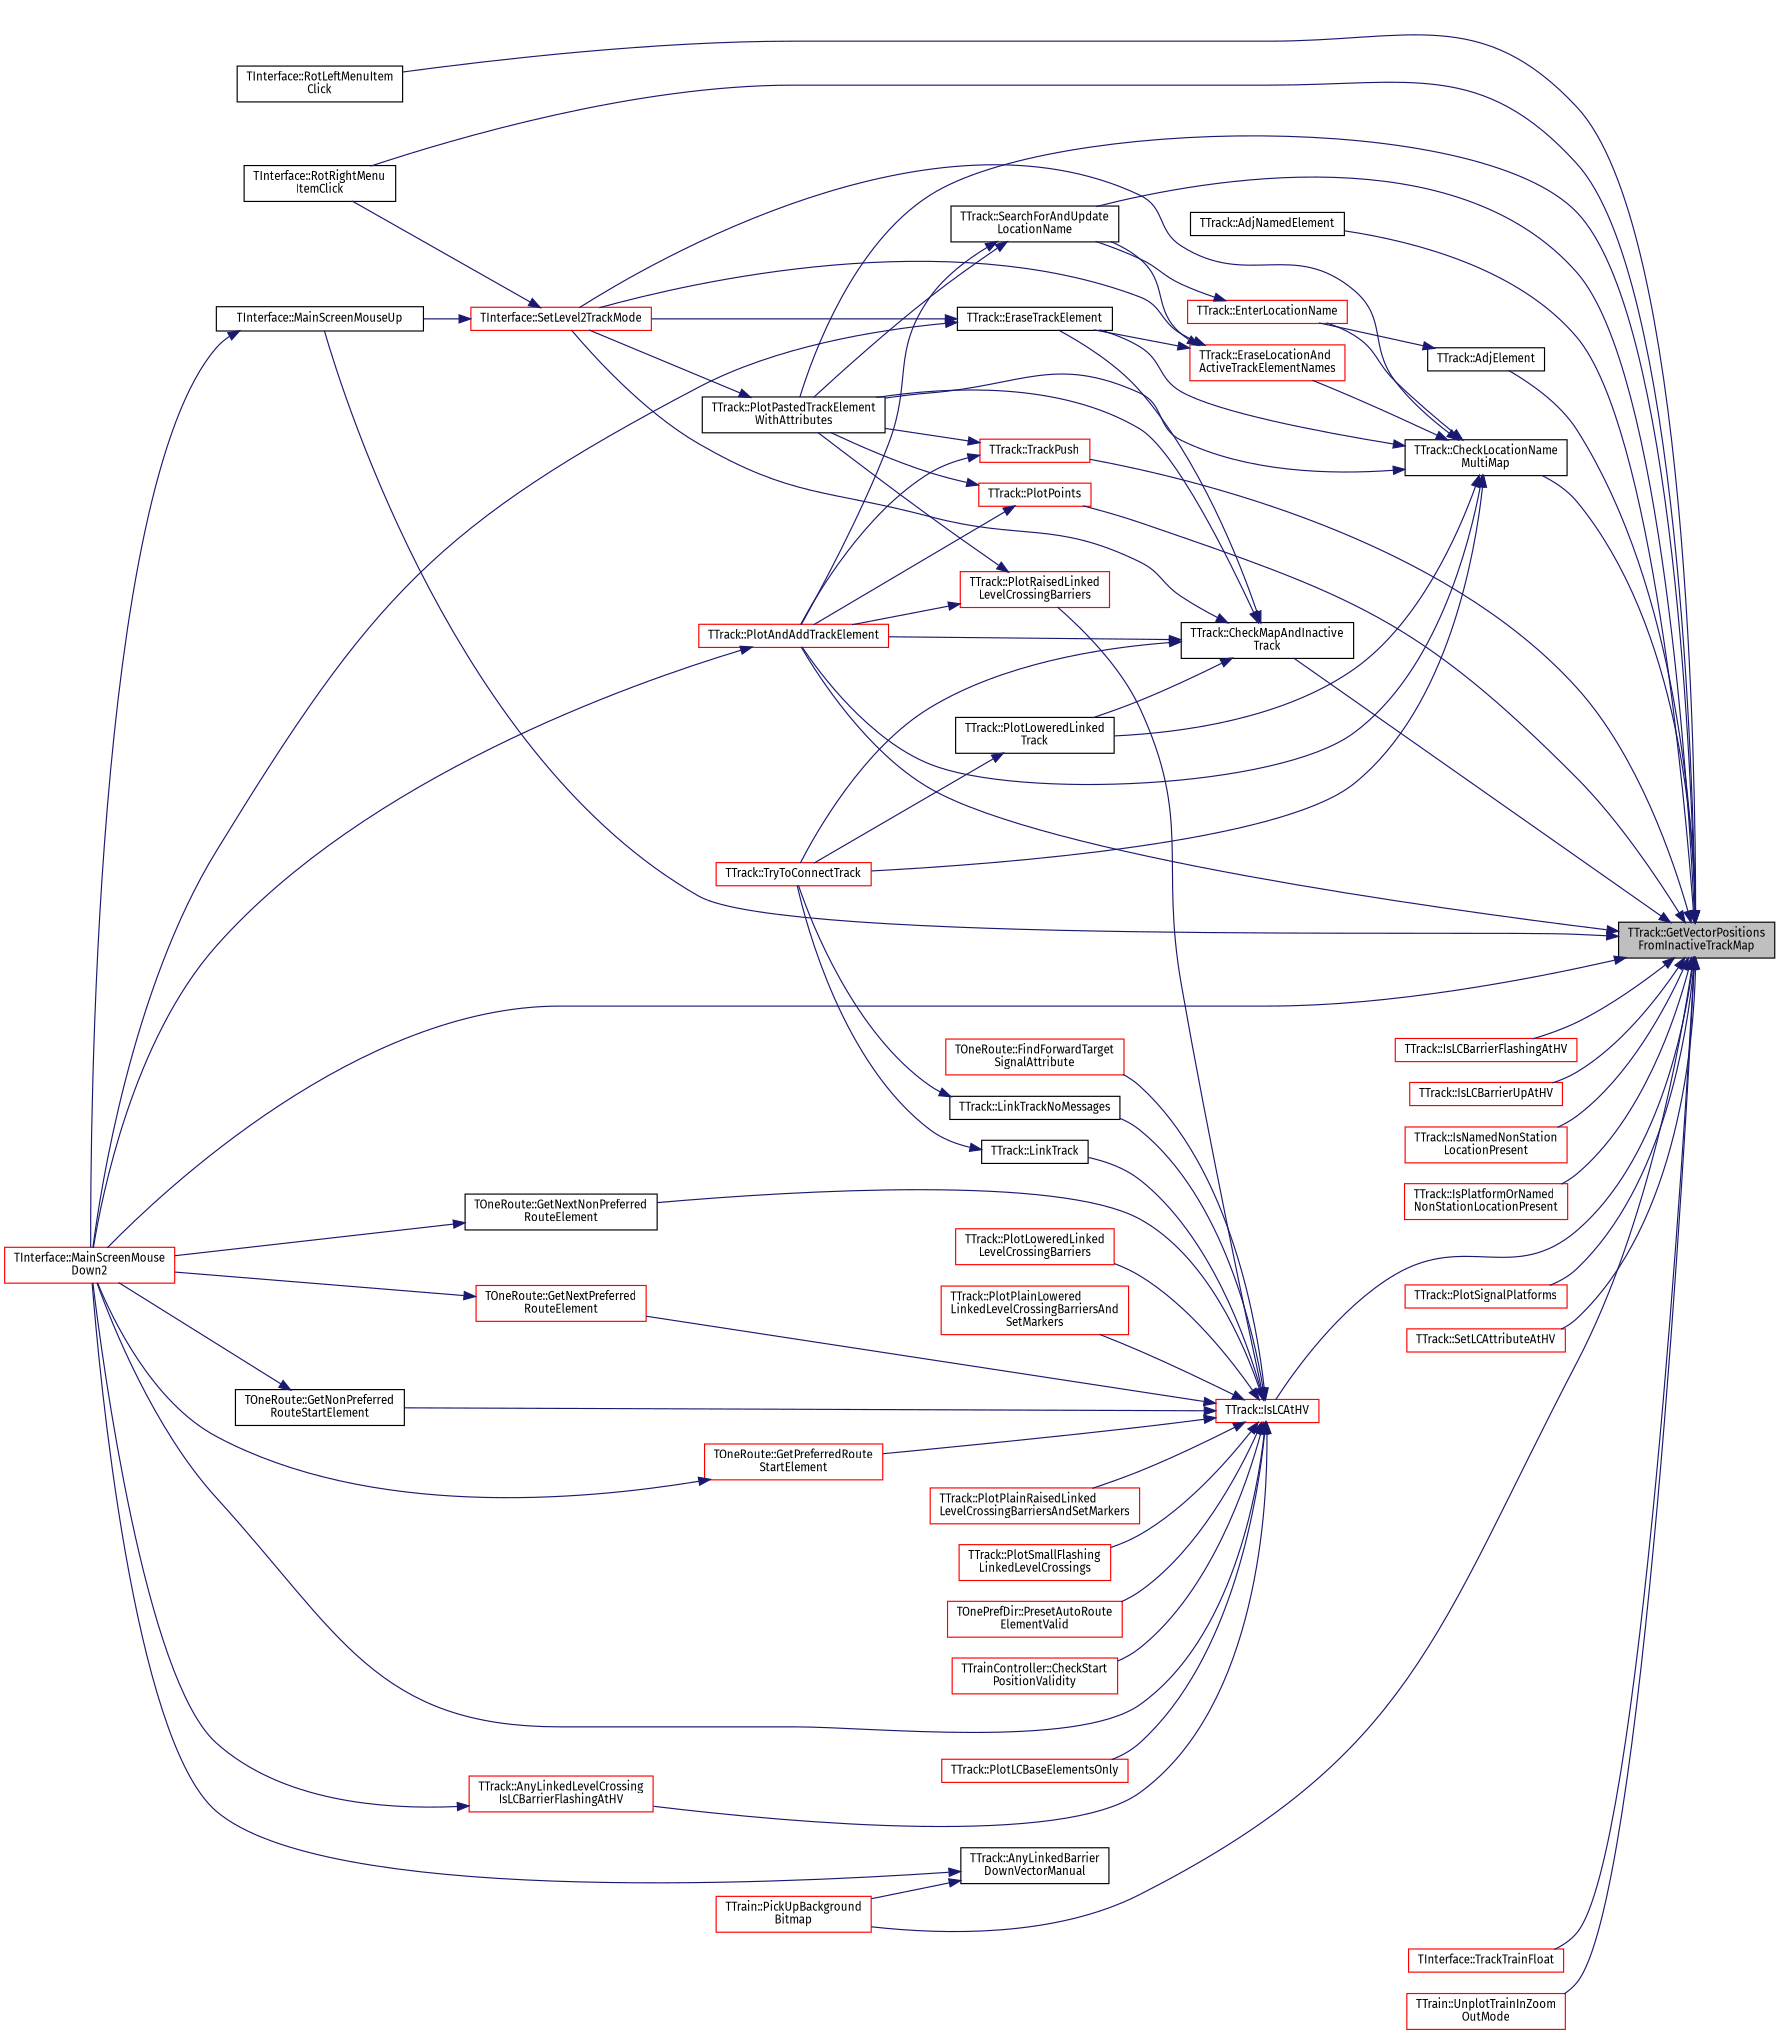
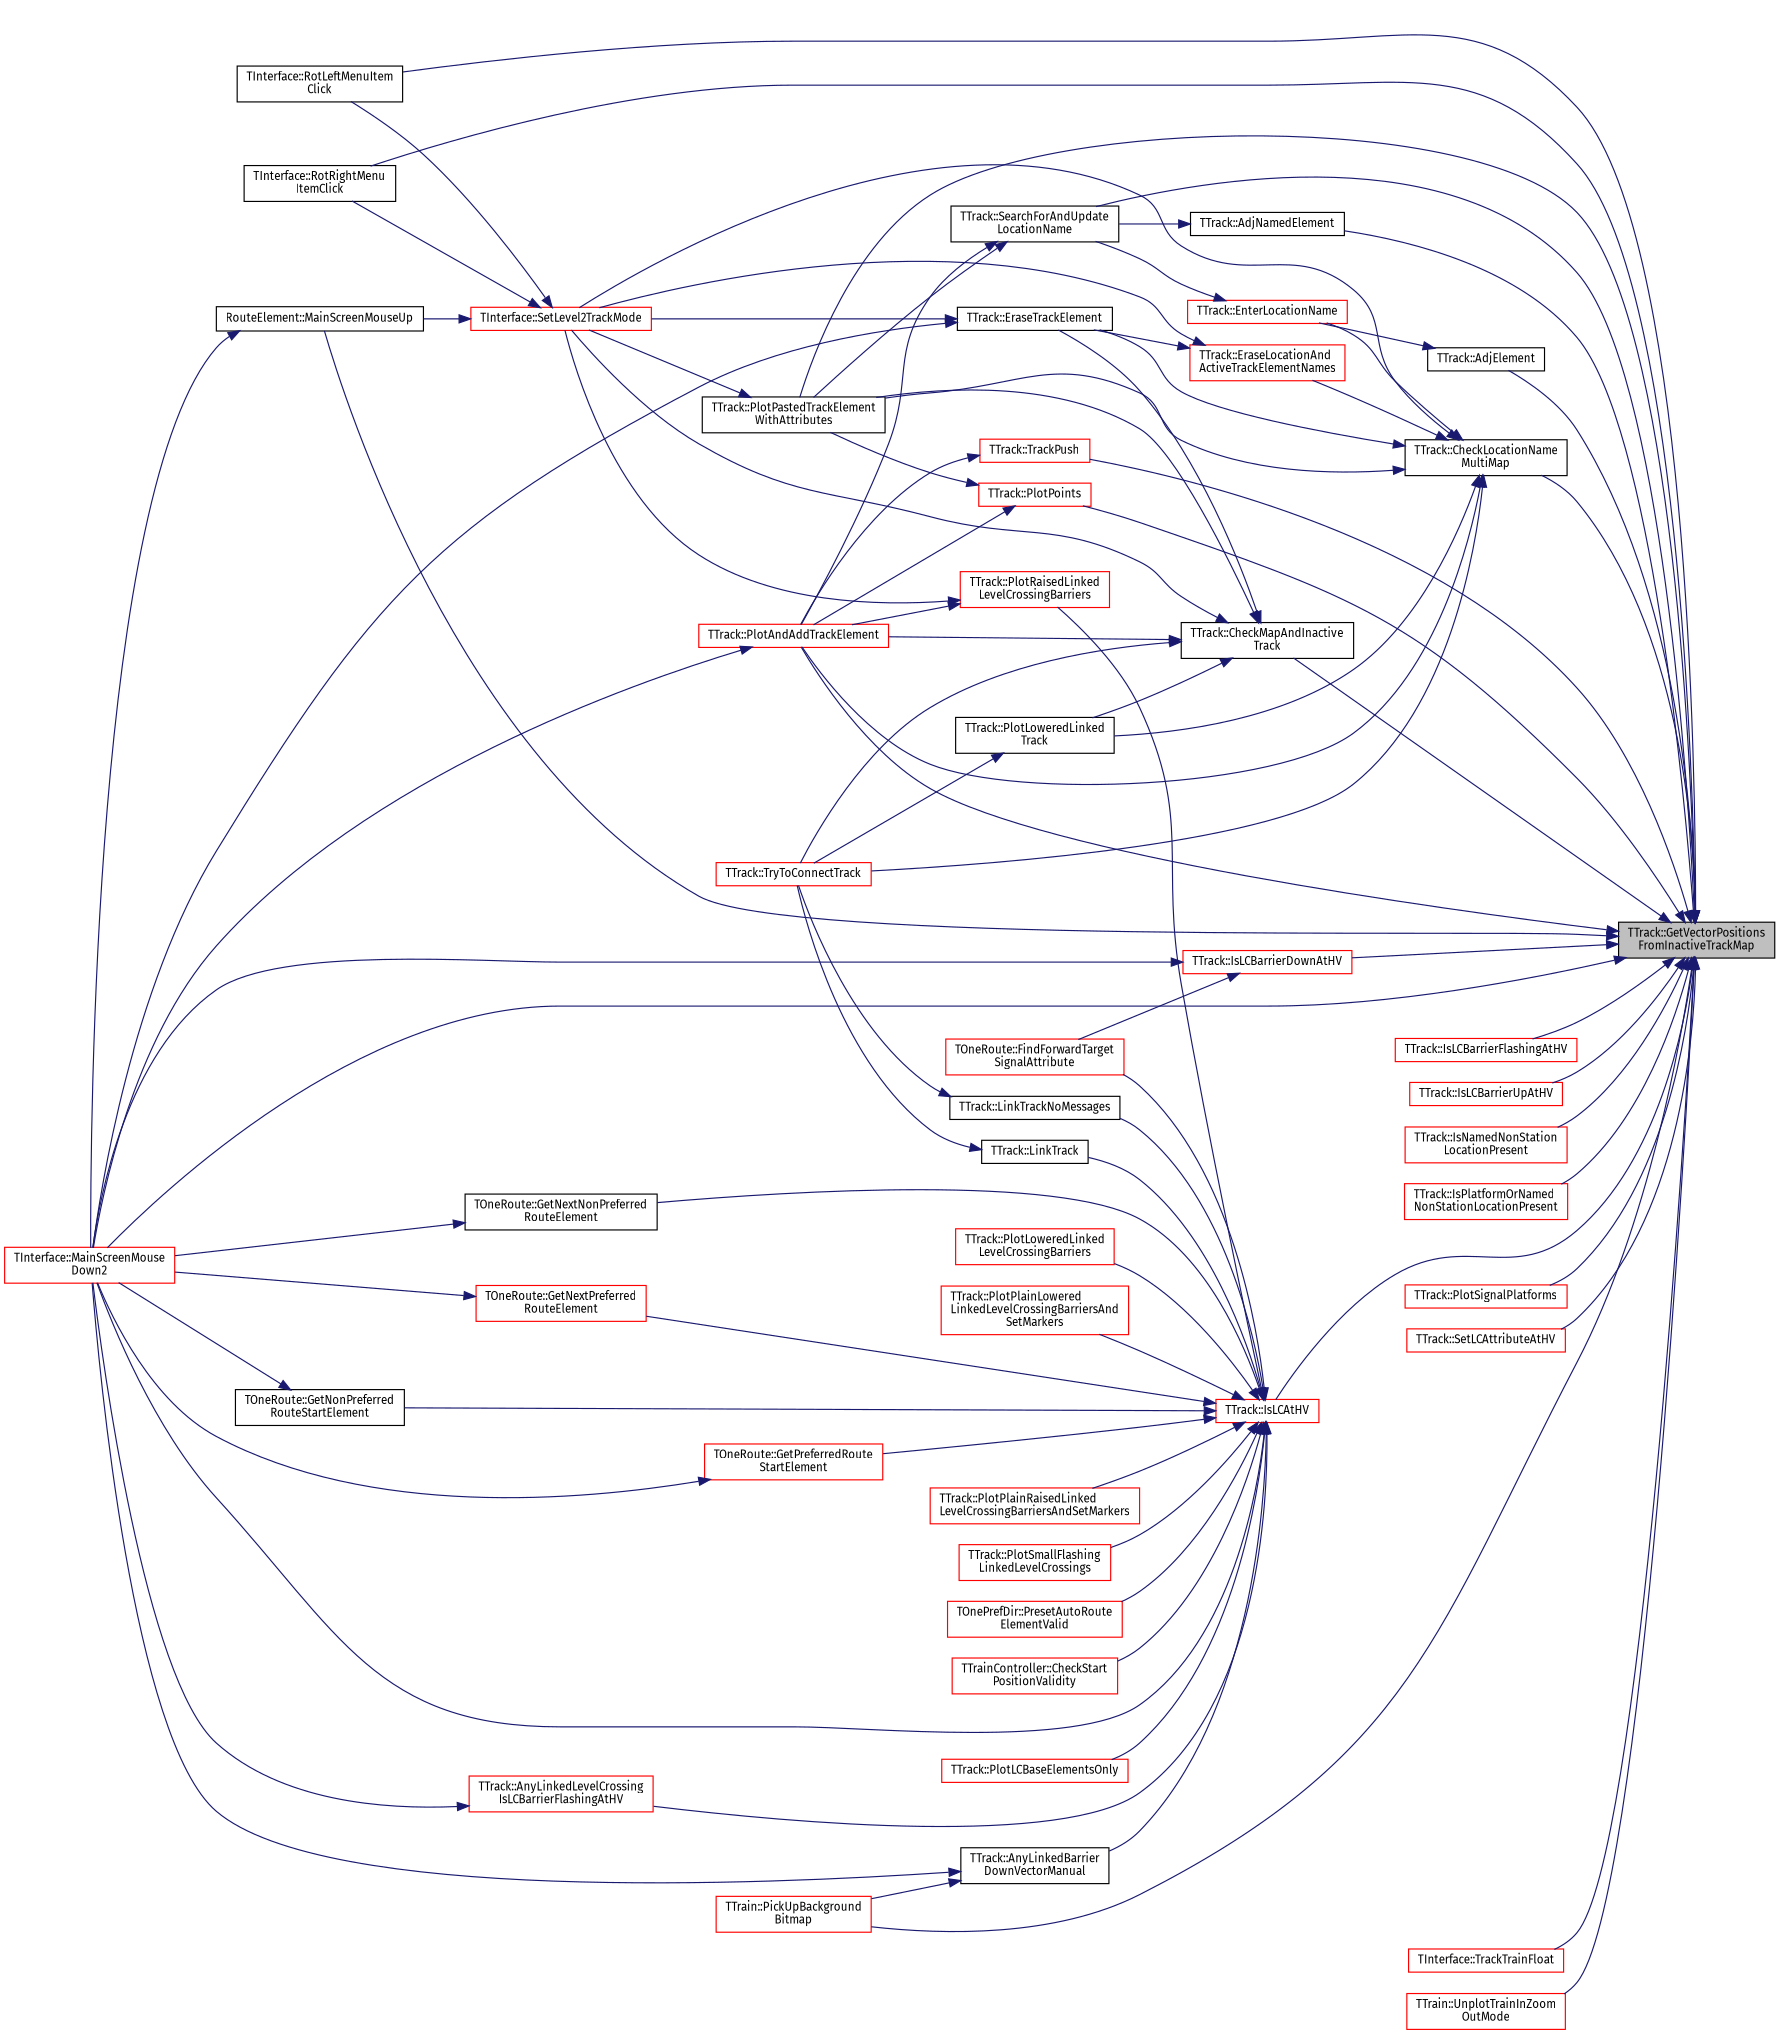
none -> (458, 189)
(1157, 285) -> (1149, 224)
(320, 319) -> (320, 319)
(927, 435) -> none
(907, 500) -> (695, 552)
none -> (1267, 962)
none -> (1208, 1727)
